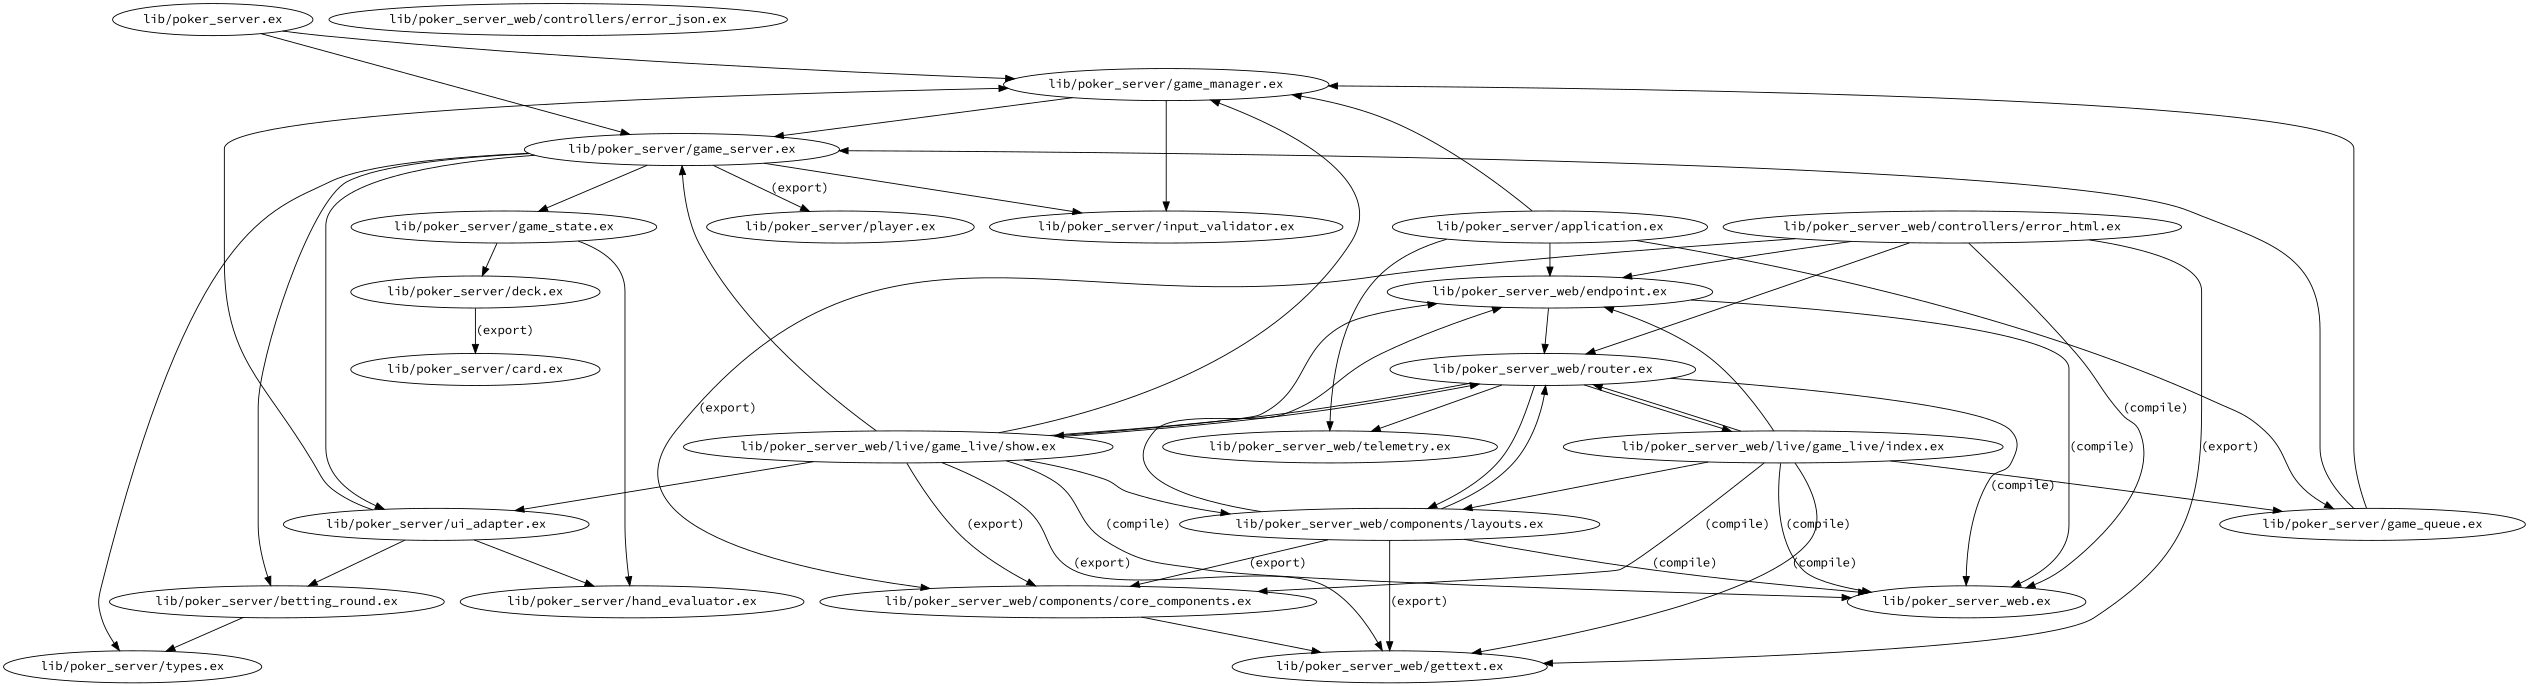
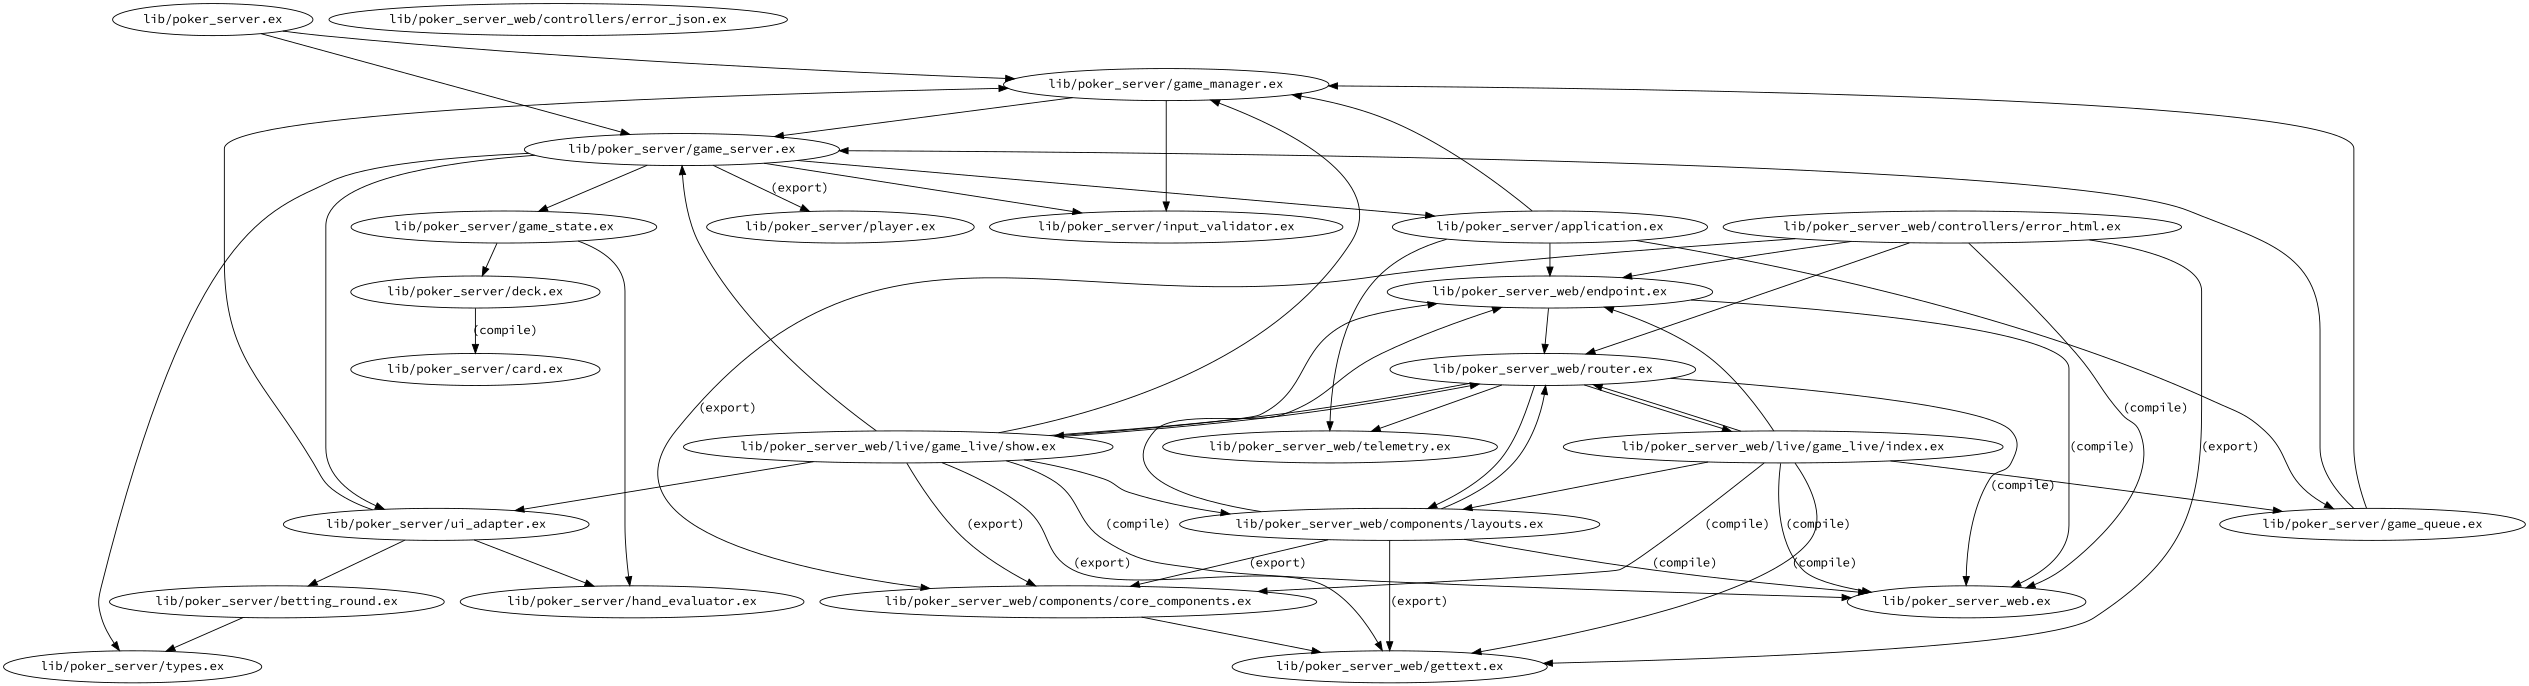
(290, 281) -> (1111, 188)
(505, 331) -> (505, 331)
